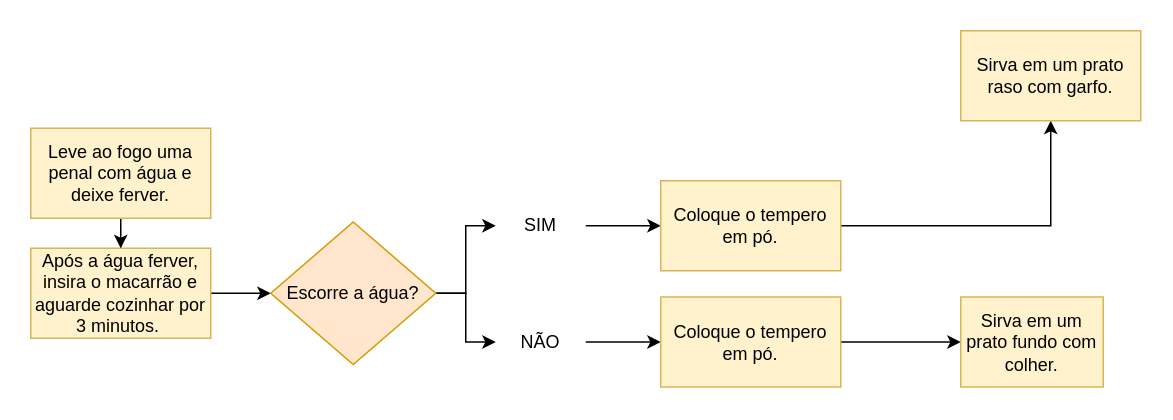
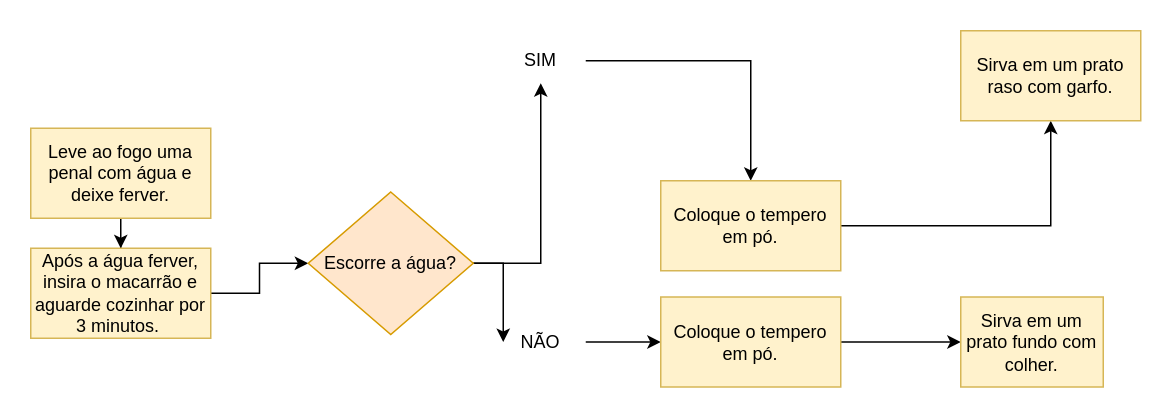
(541, 226) -> (541, 61)
(353, 293) -> (391, 263)
